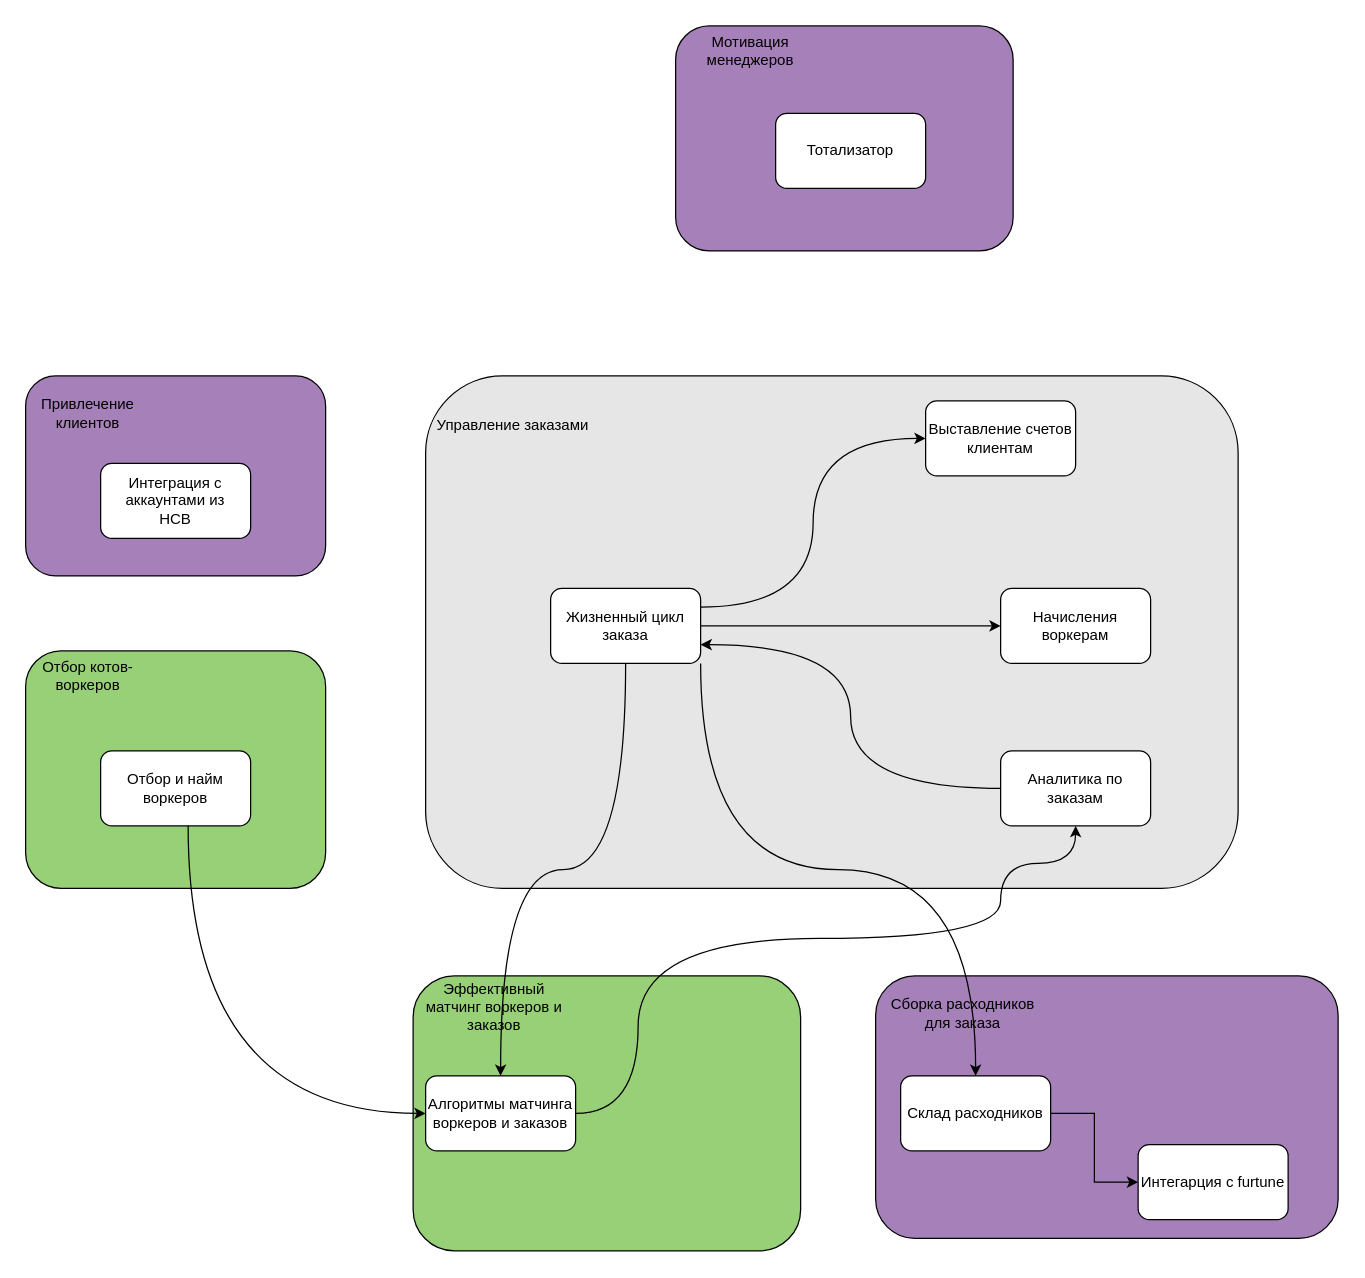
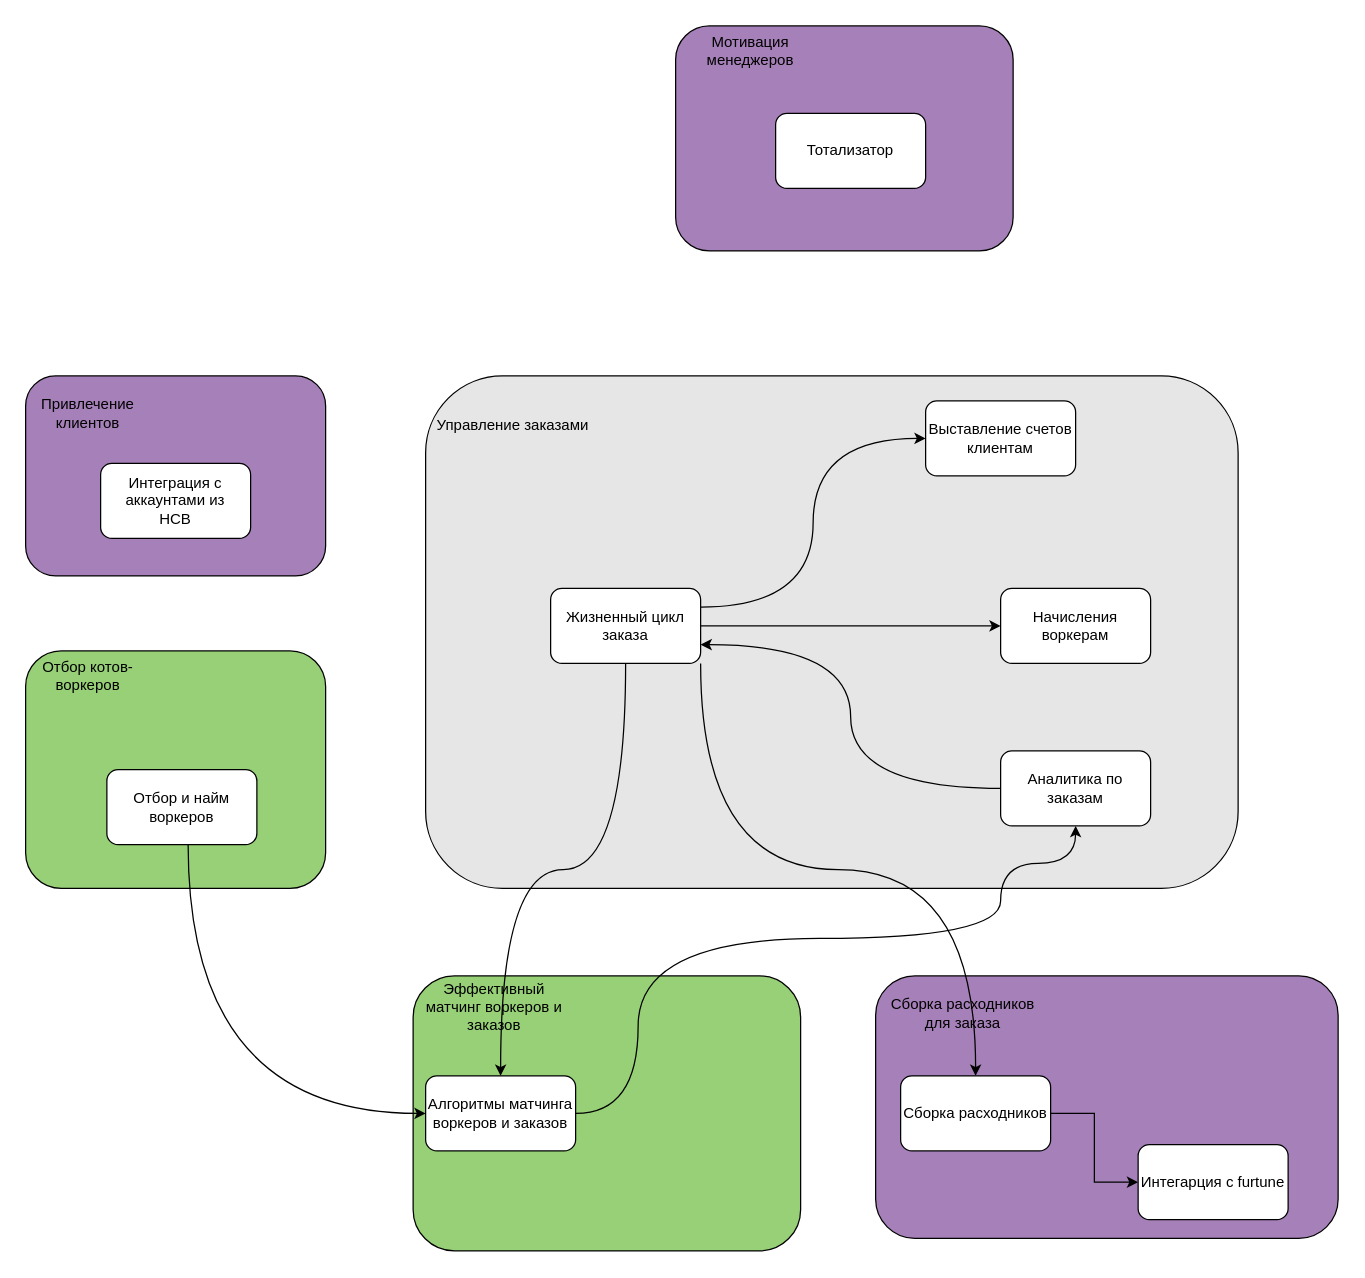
(176, 788) -> (182, 807)
(976, 1113) -> (976, 1113)
